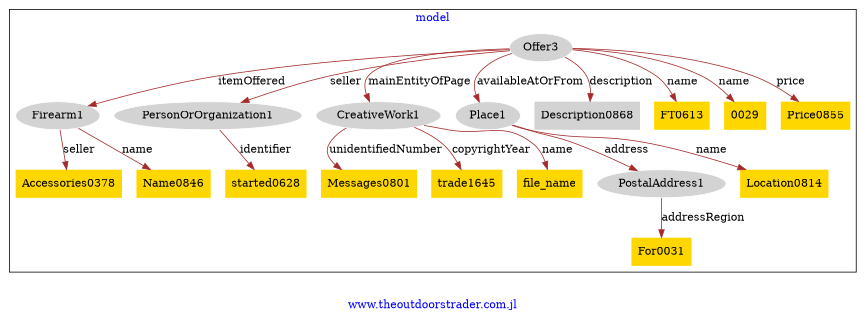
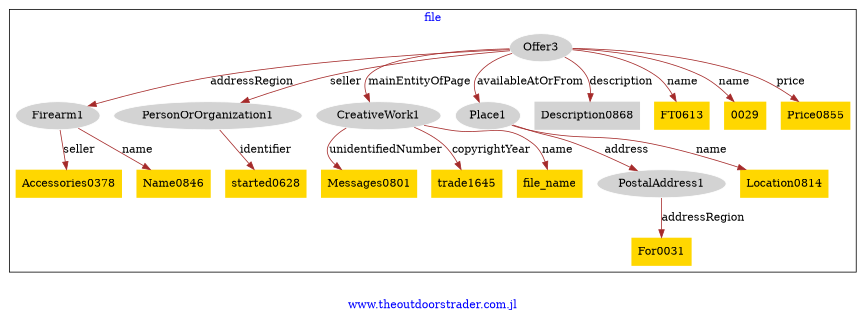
(433, 18) -> (433, 18)
(252, 82) -> (252, 82)
